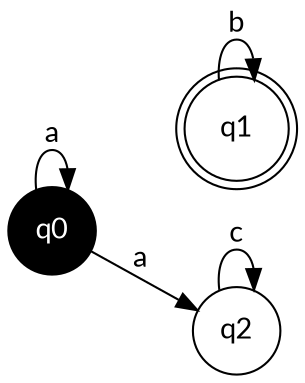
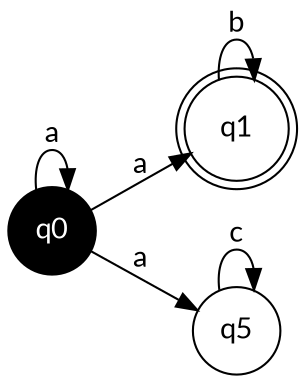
none -> (132, 187)
(237, 331) -> (237, 331)
